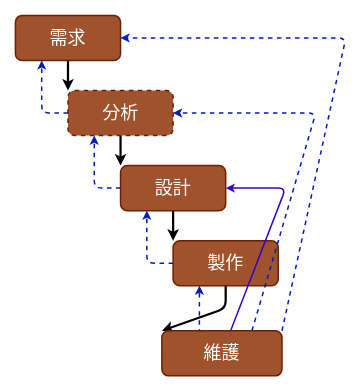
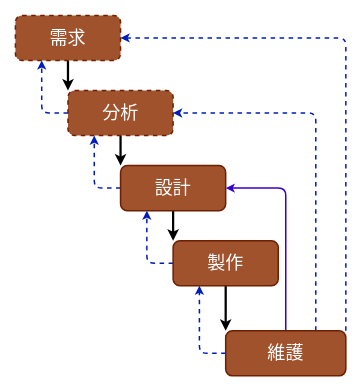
(68, 38) -> (68, 38)
(222, 353) -> (285, 353)
